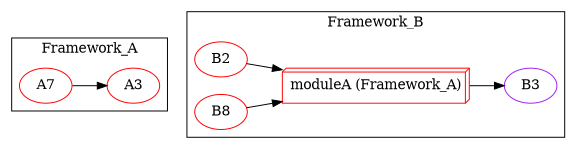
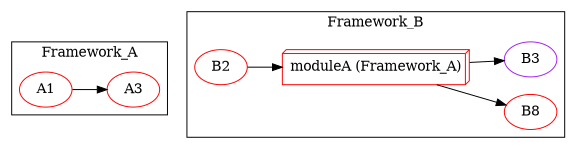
(46, 86) -> (46, 90)
(260, 106) -> (467, 94)
